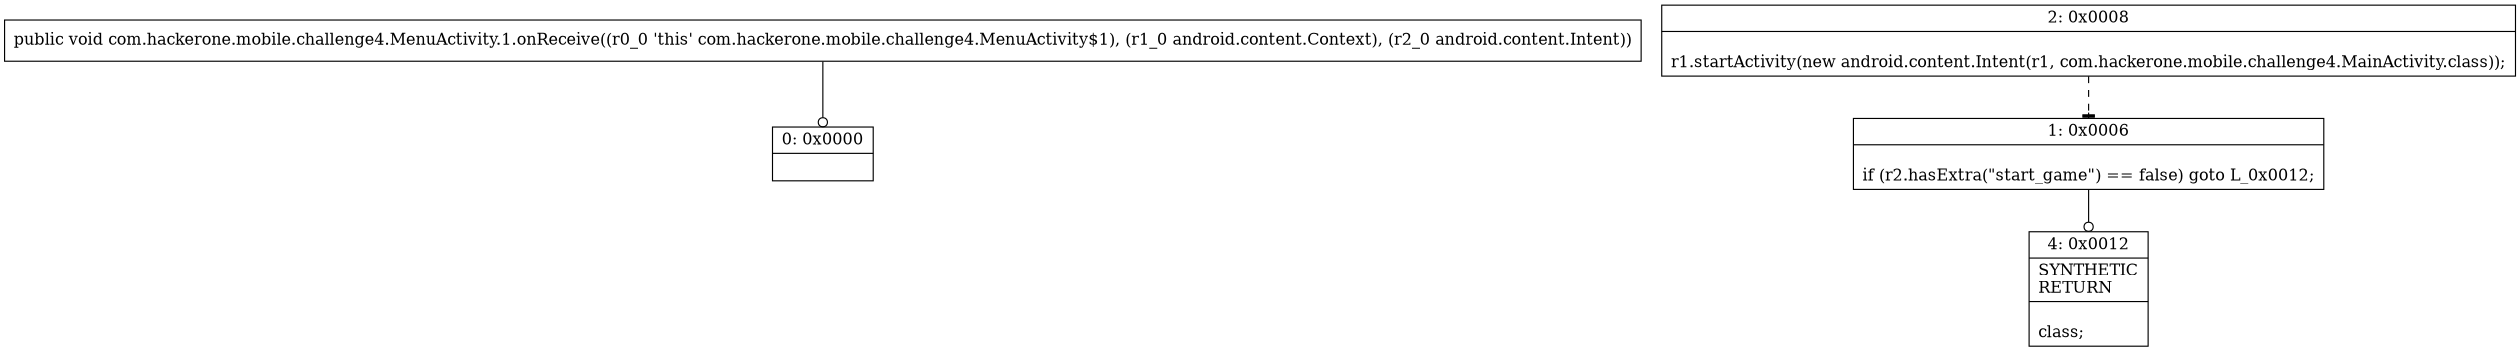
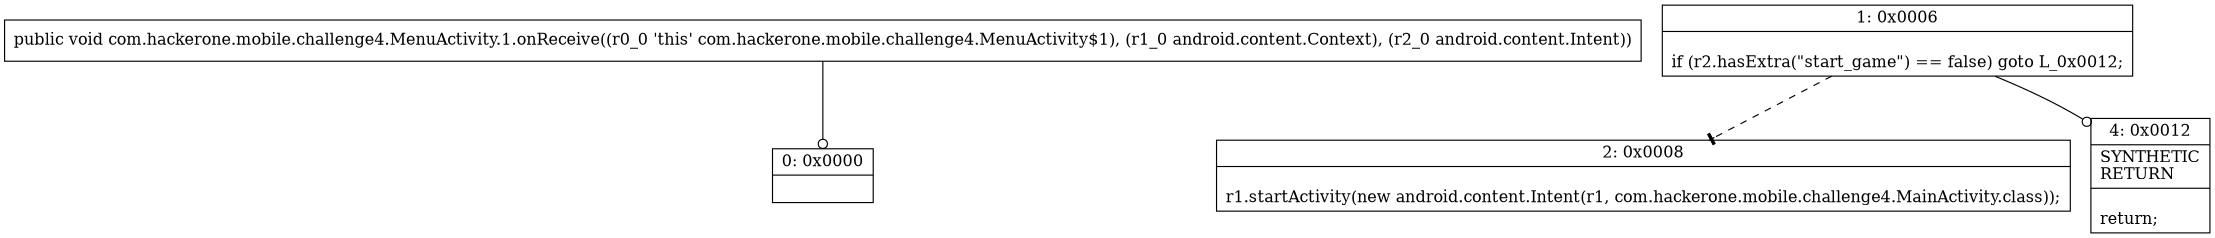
(2089, 94) -> (1773, 107)
(2061, 332) -> (2129, 219)
